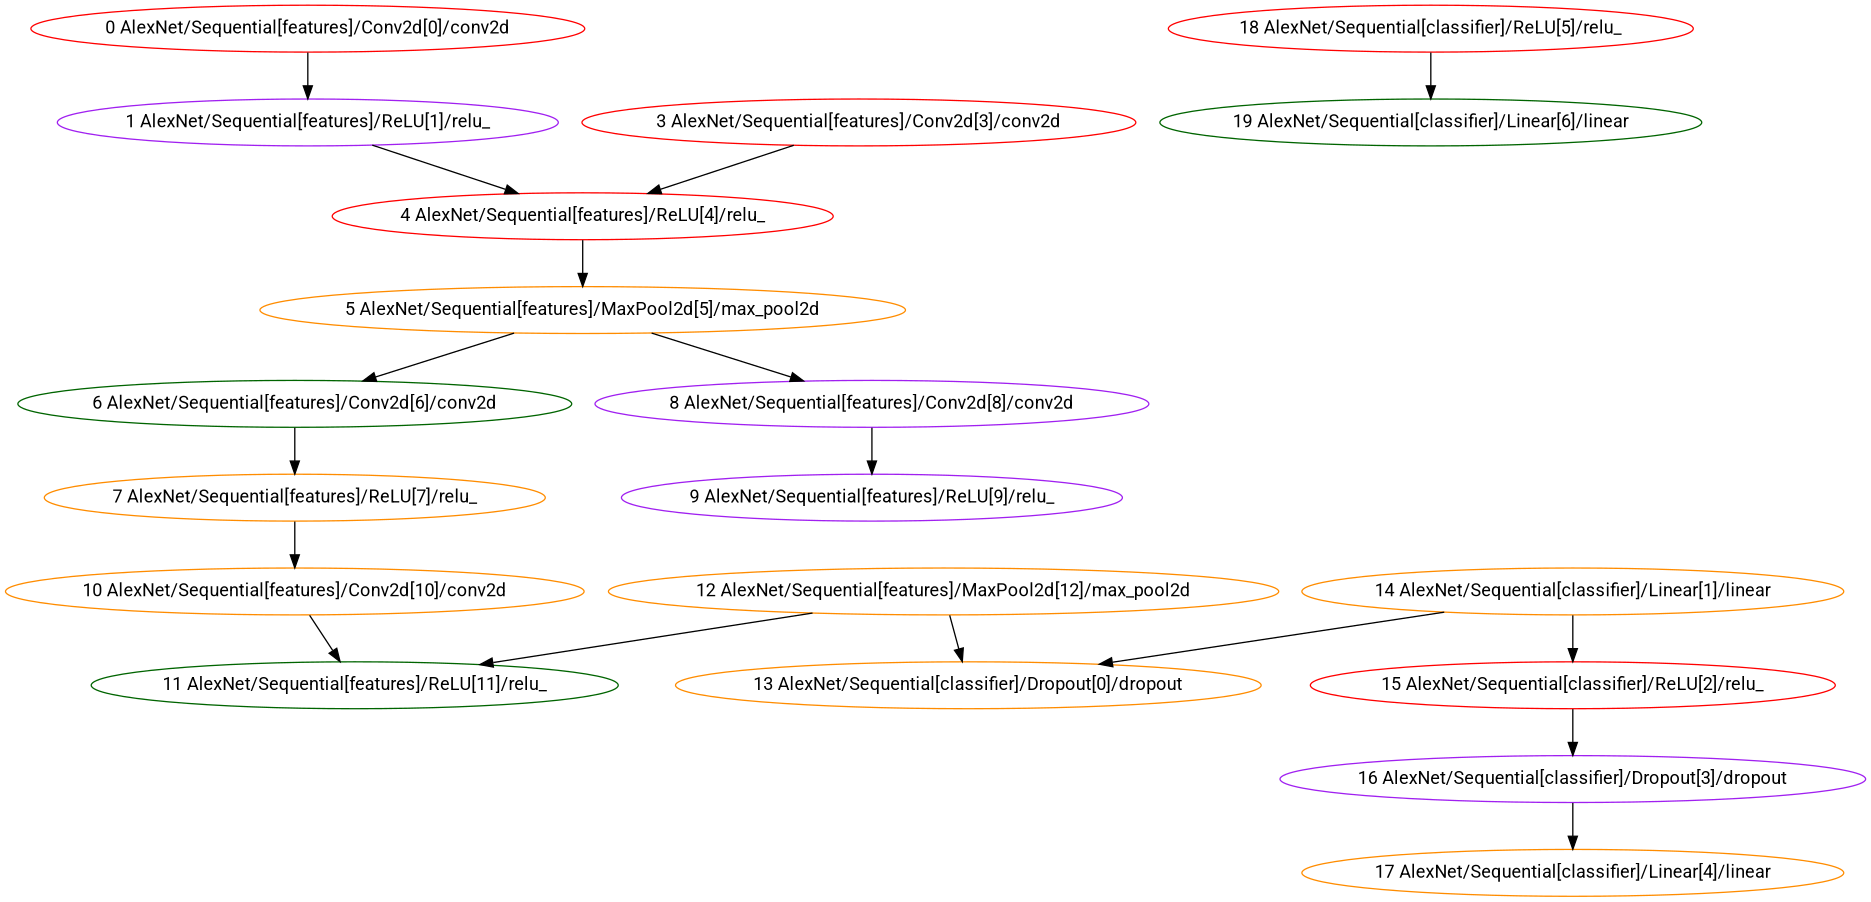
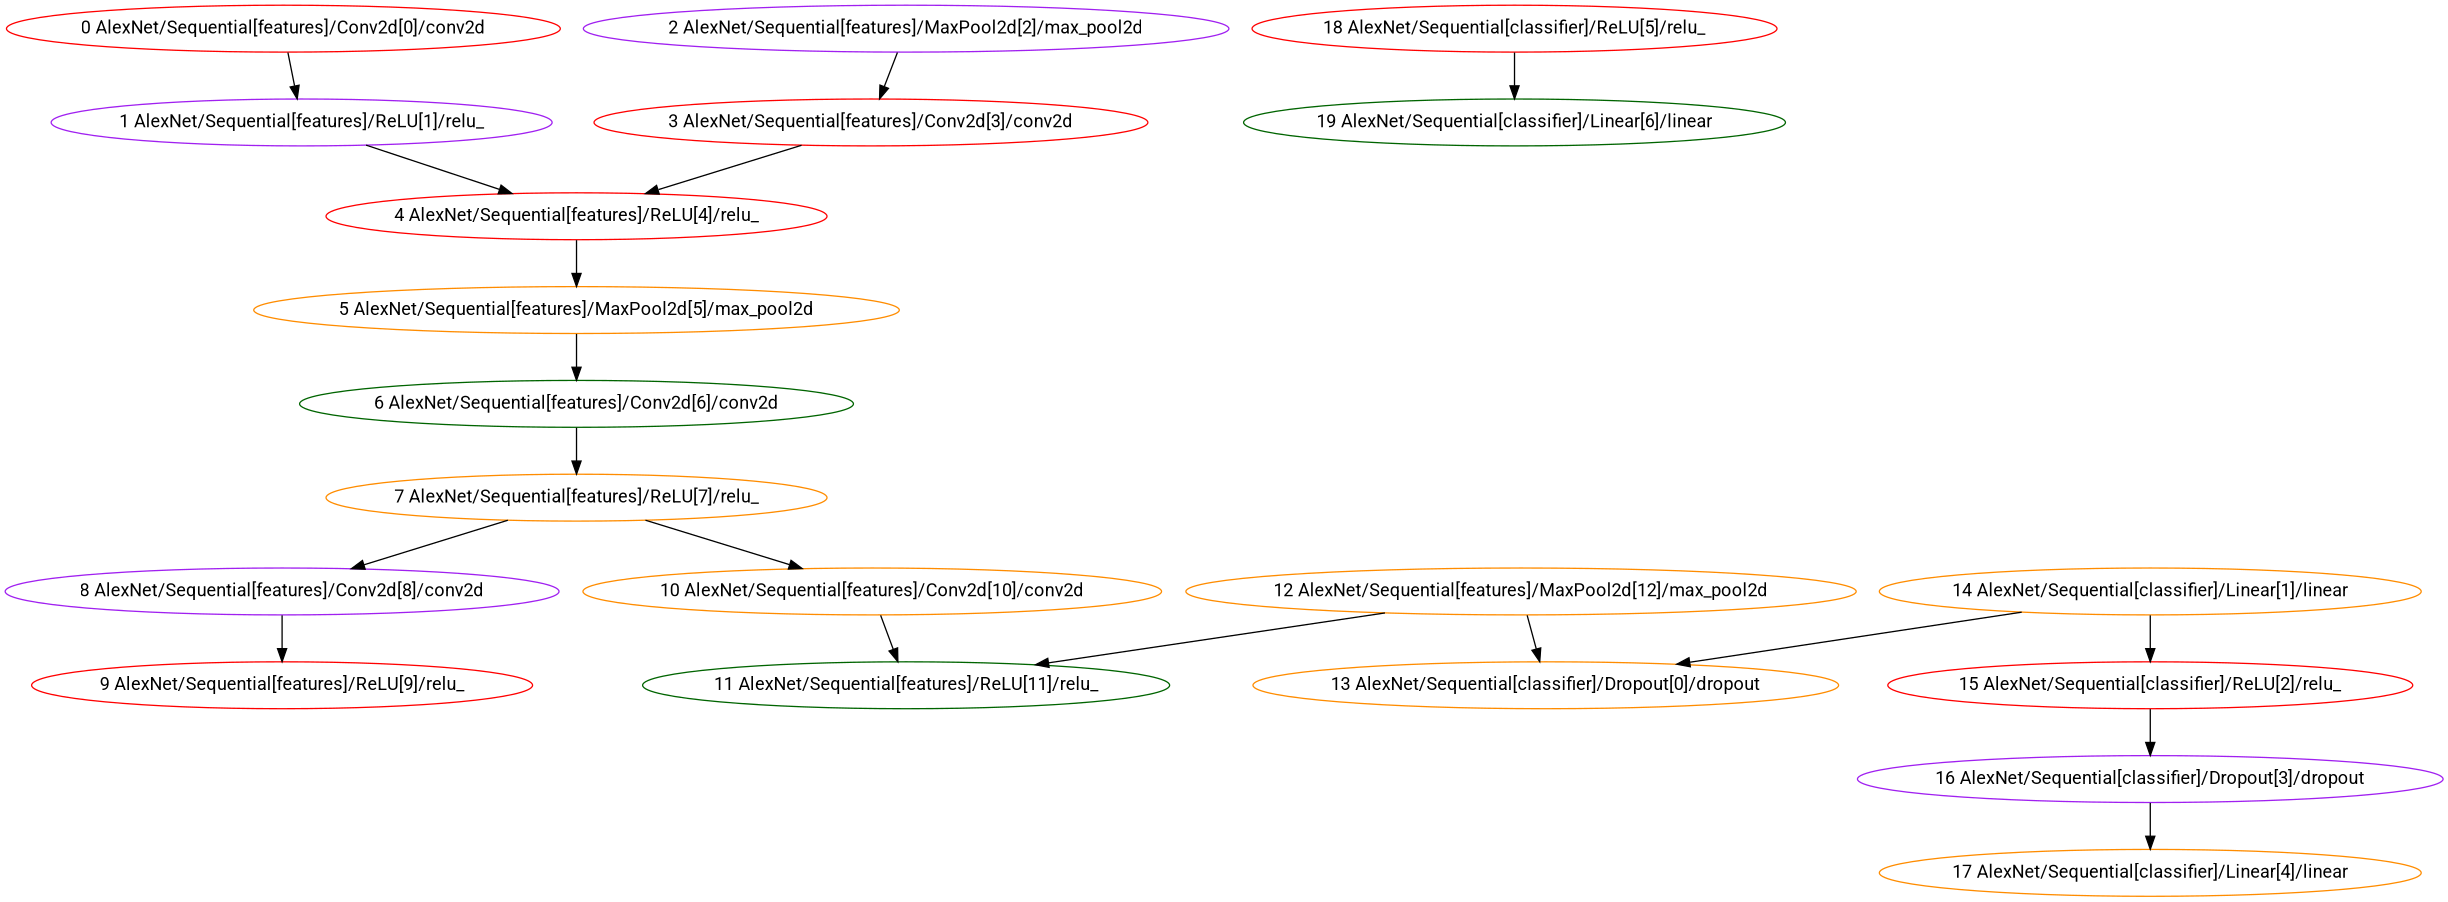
none -> (906, 29)
(721, 355) -> (436, 543)
(872, 498) -> (282, 685)
